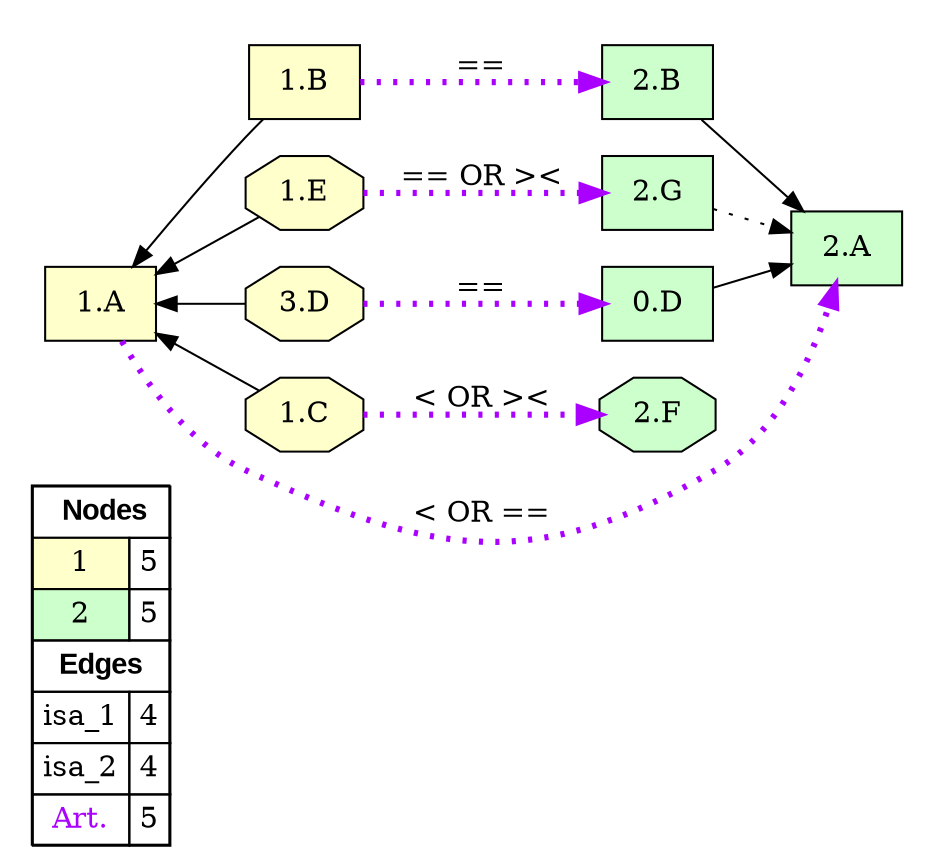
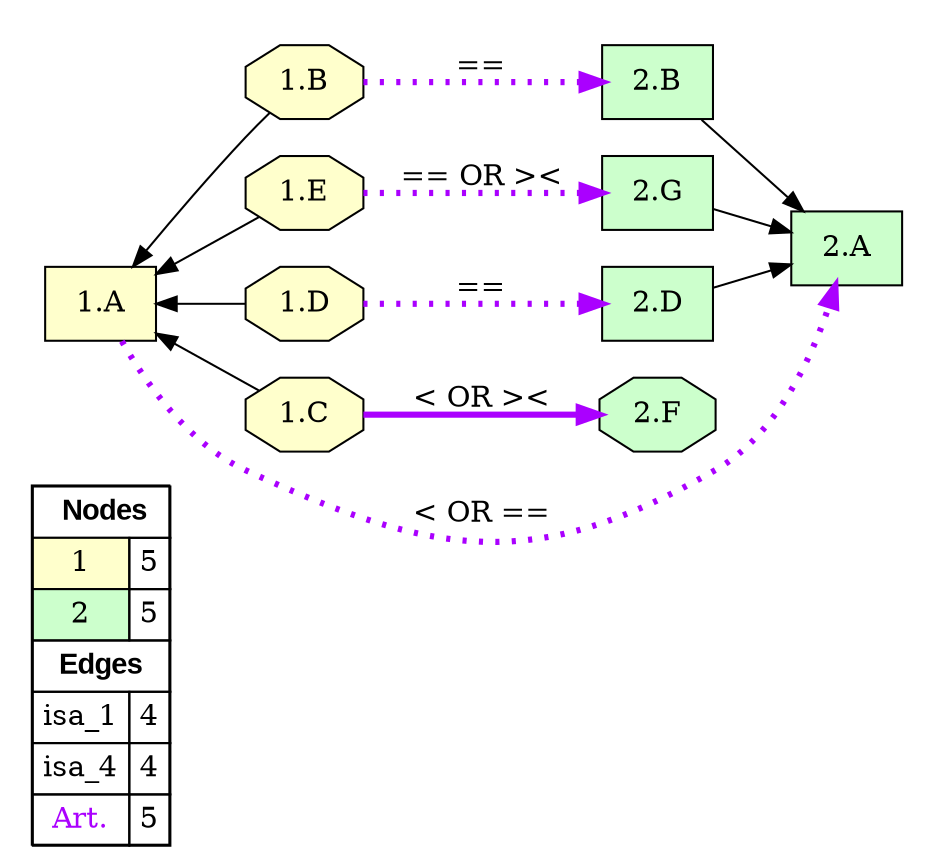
(305, 82) -> (305, 82)
(742, 218) -> (742, 218)
(305, 304) -> (305, 304)
(658, 304) -> (658, 304)
(471, 415) -> (471, 415)
(81, 768) -> (81, 768)
